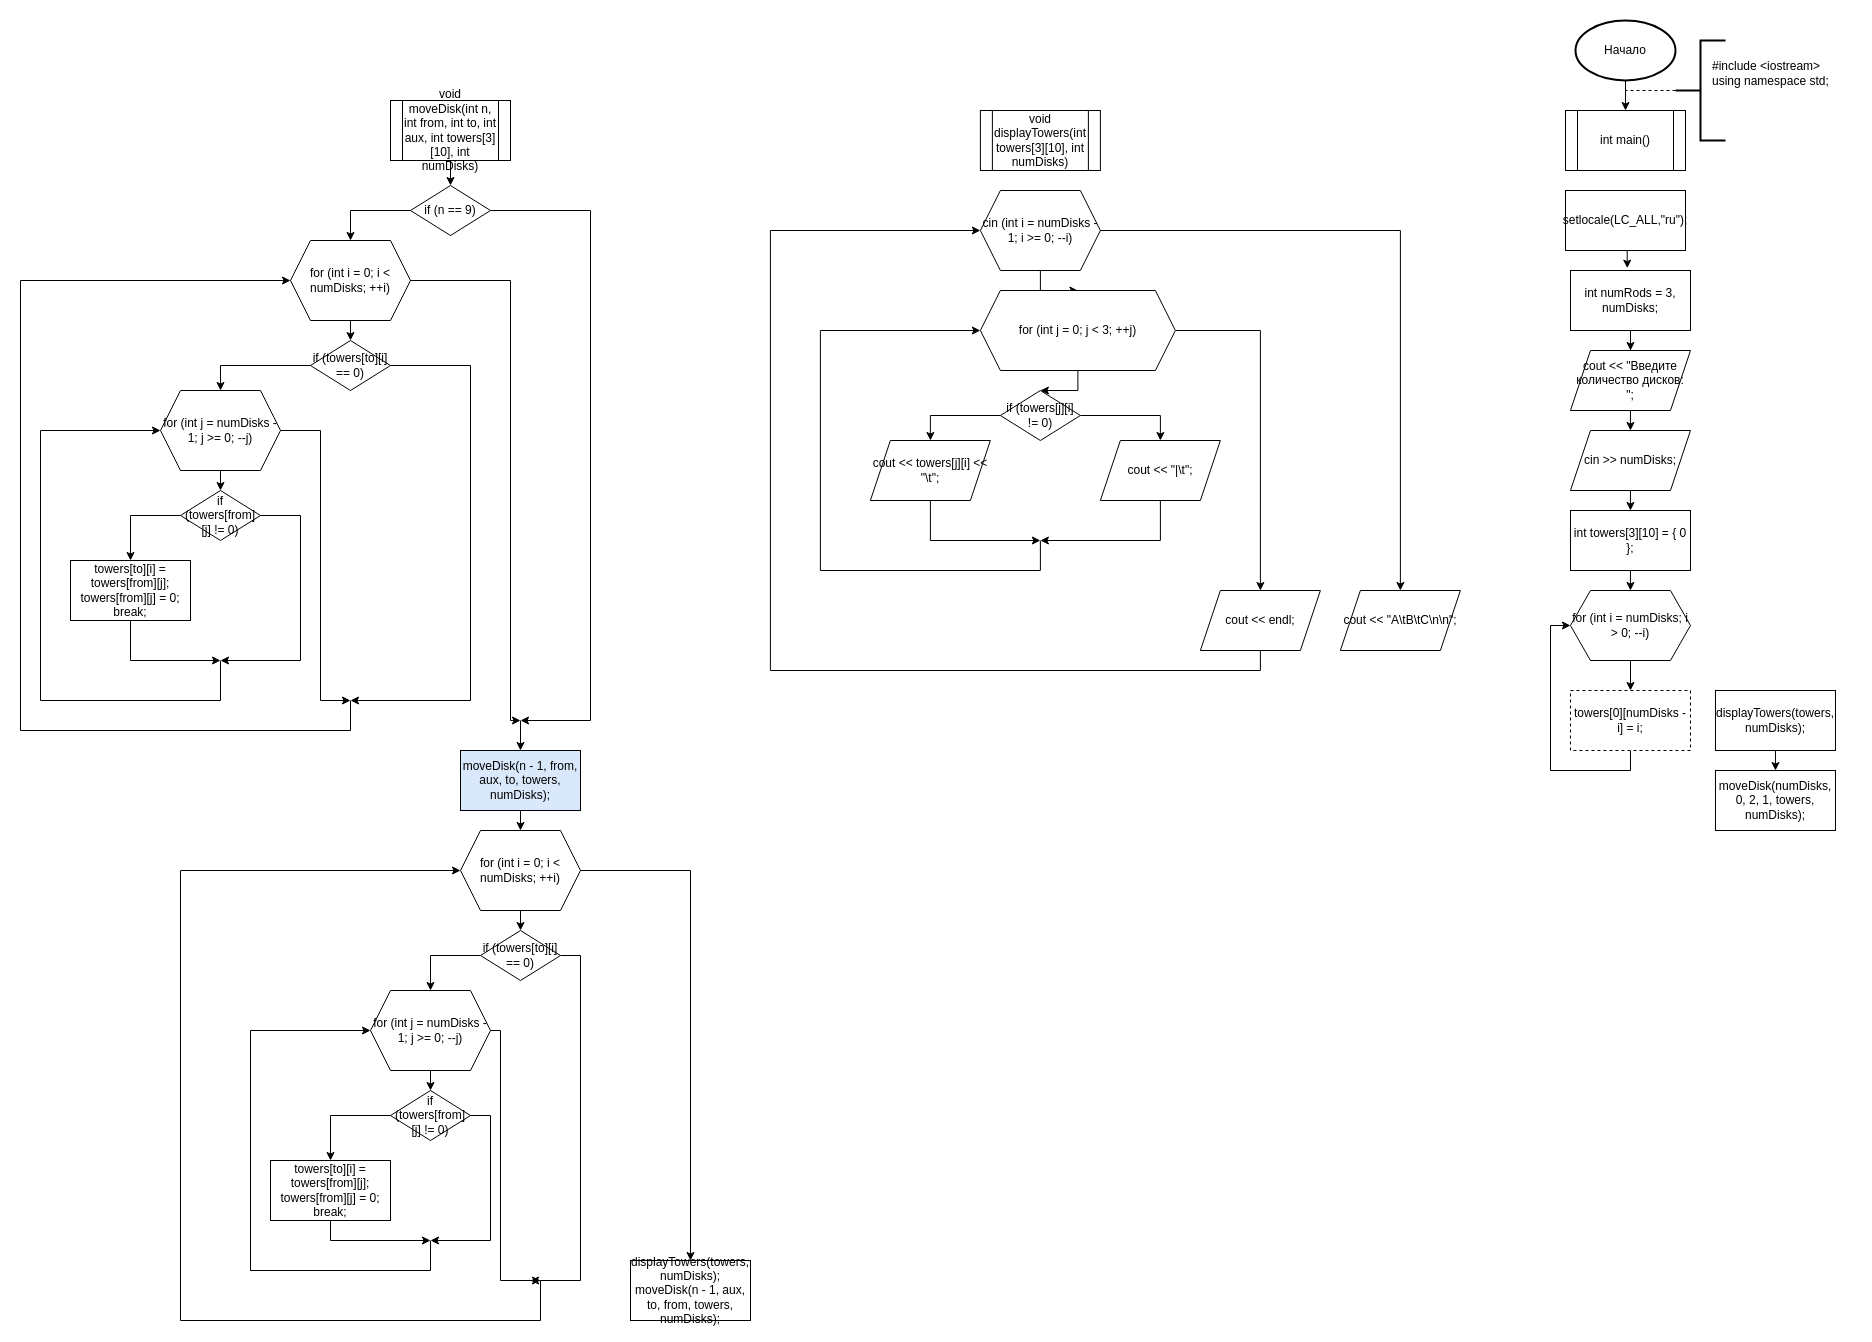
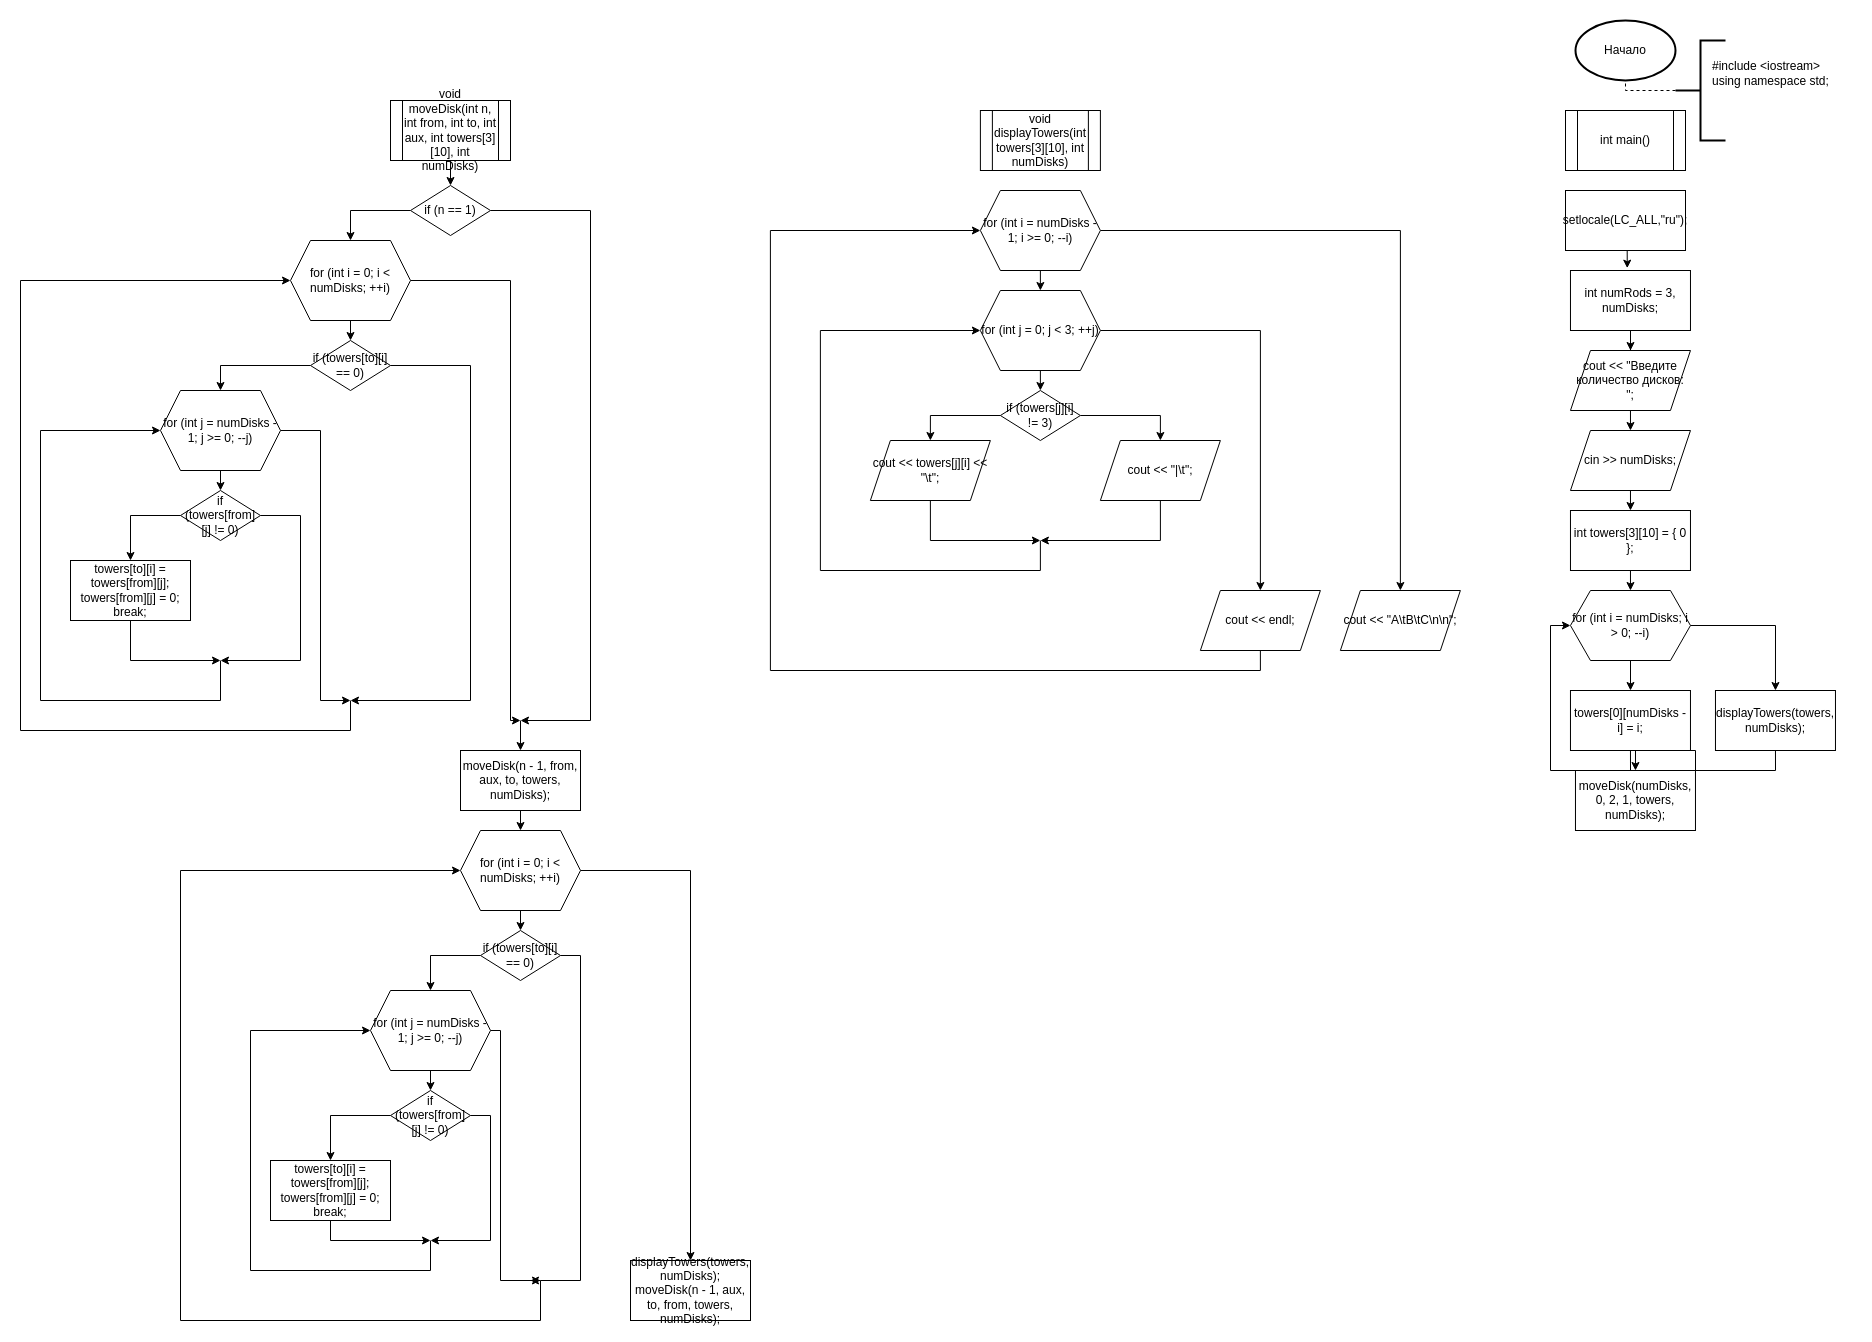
(1626, 98) -> none
(451, 211) -> (451, 211)
(1041, 231) -> (1041, 231)
(1078, 331) -> (1040, 331)
(1041, 416) -> (1041, 416)
none -> (1761, 626)
(1630, 721) -> (1630, 721)
(521, 781) -> (521, 781)
(1775, 801) -> (1635, 801)
